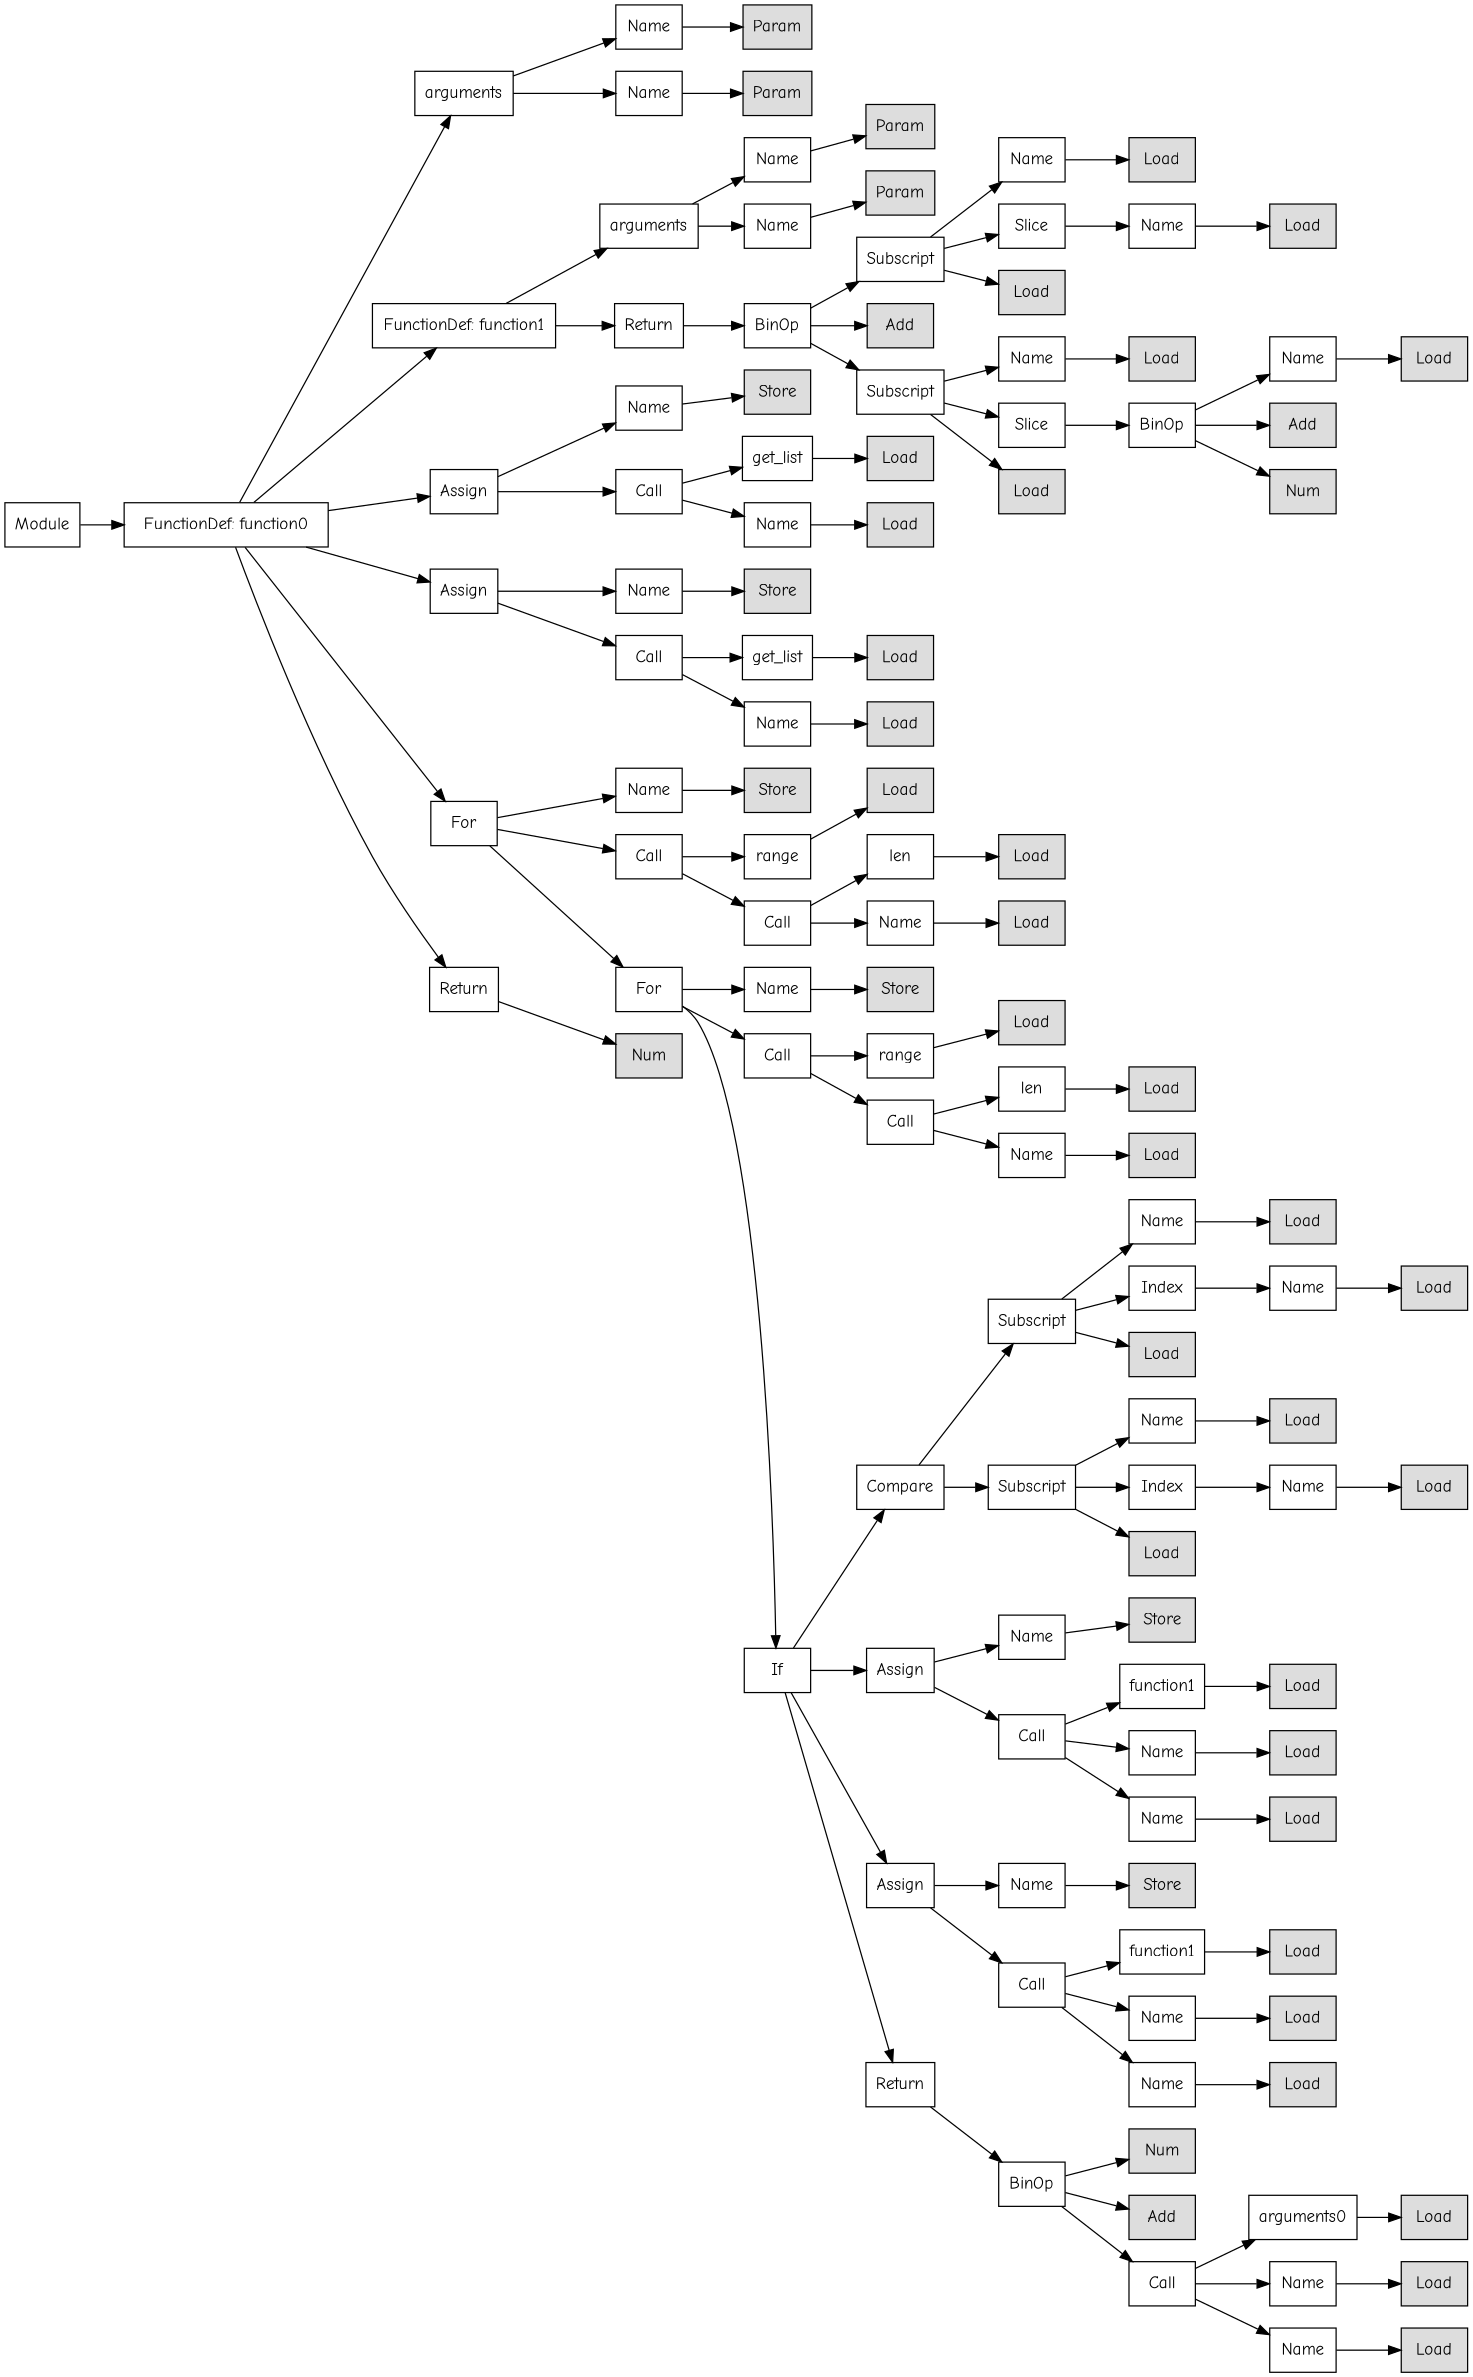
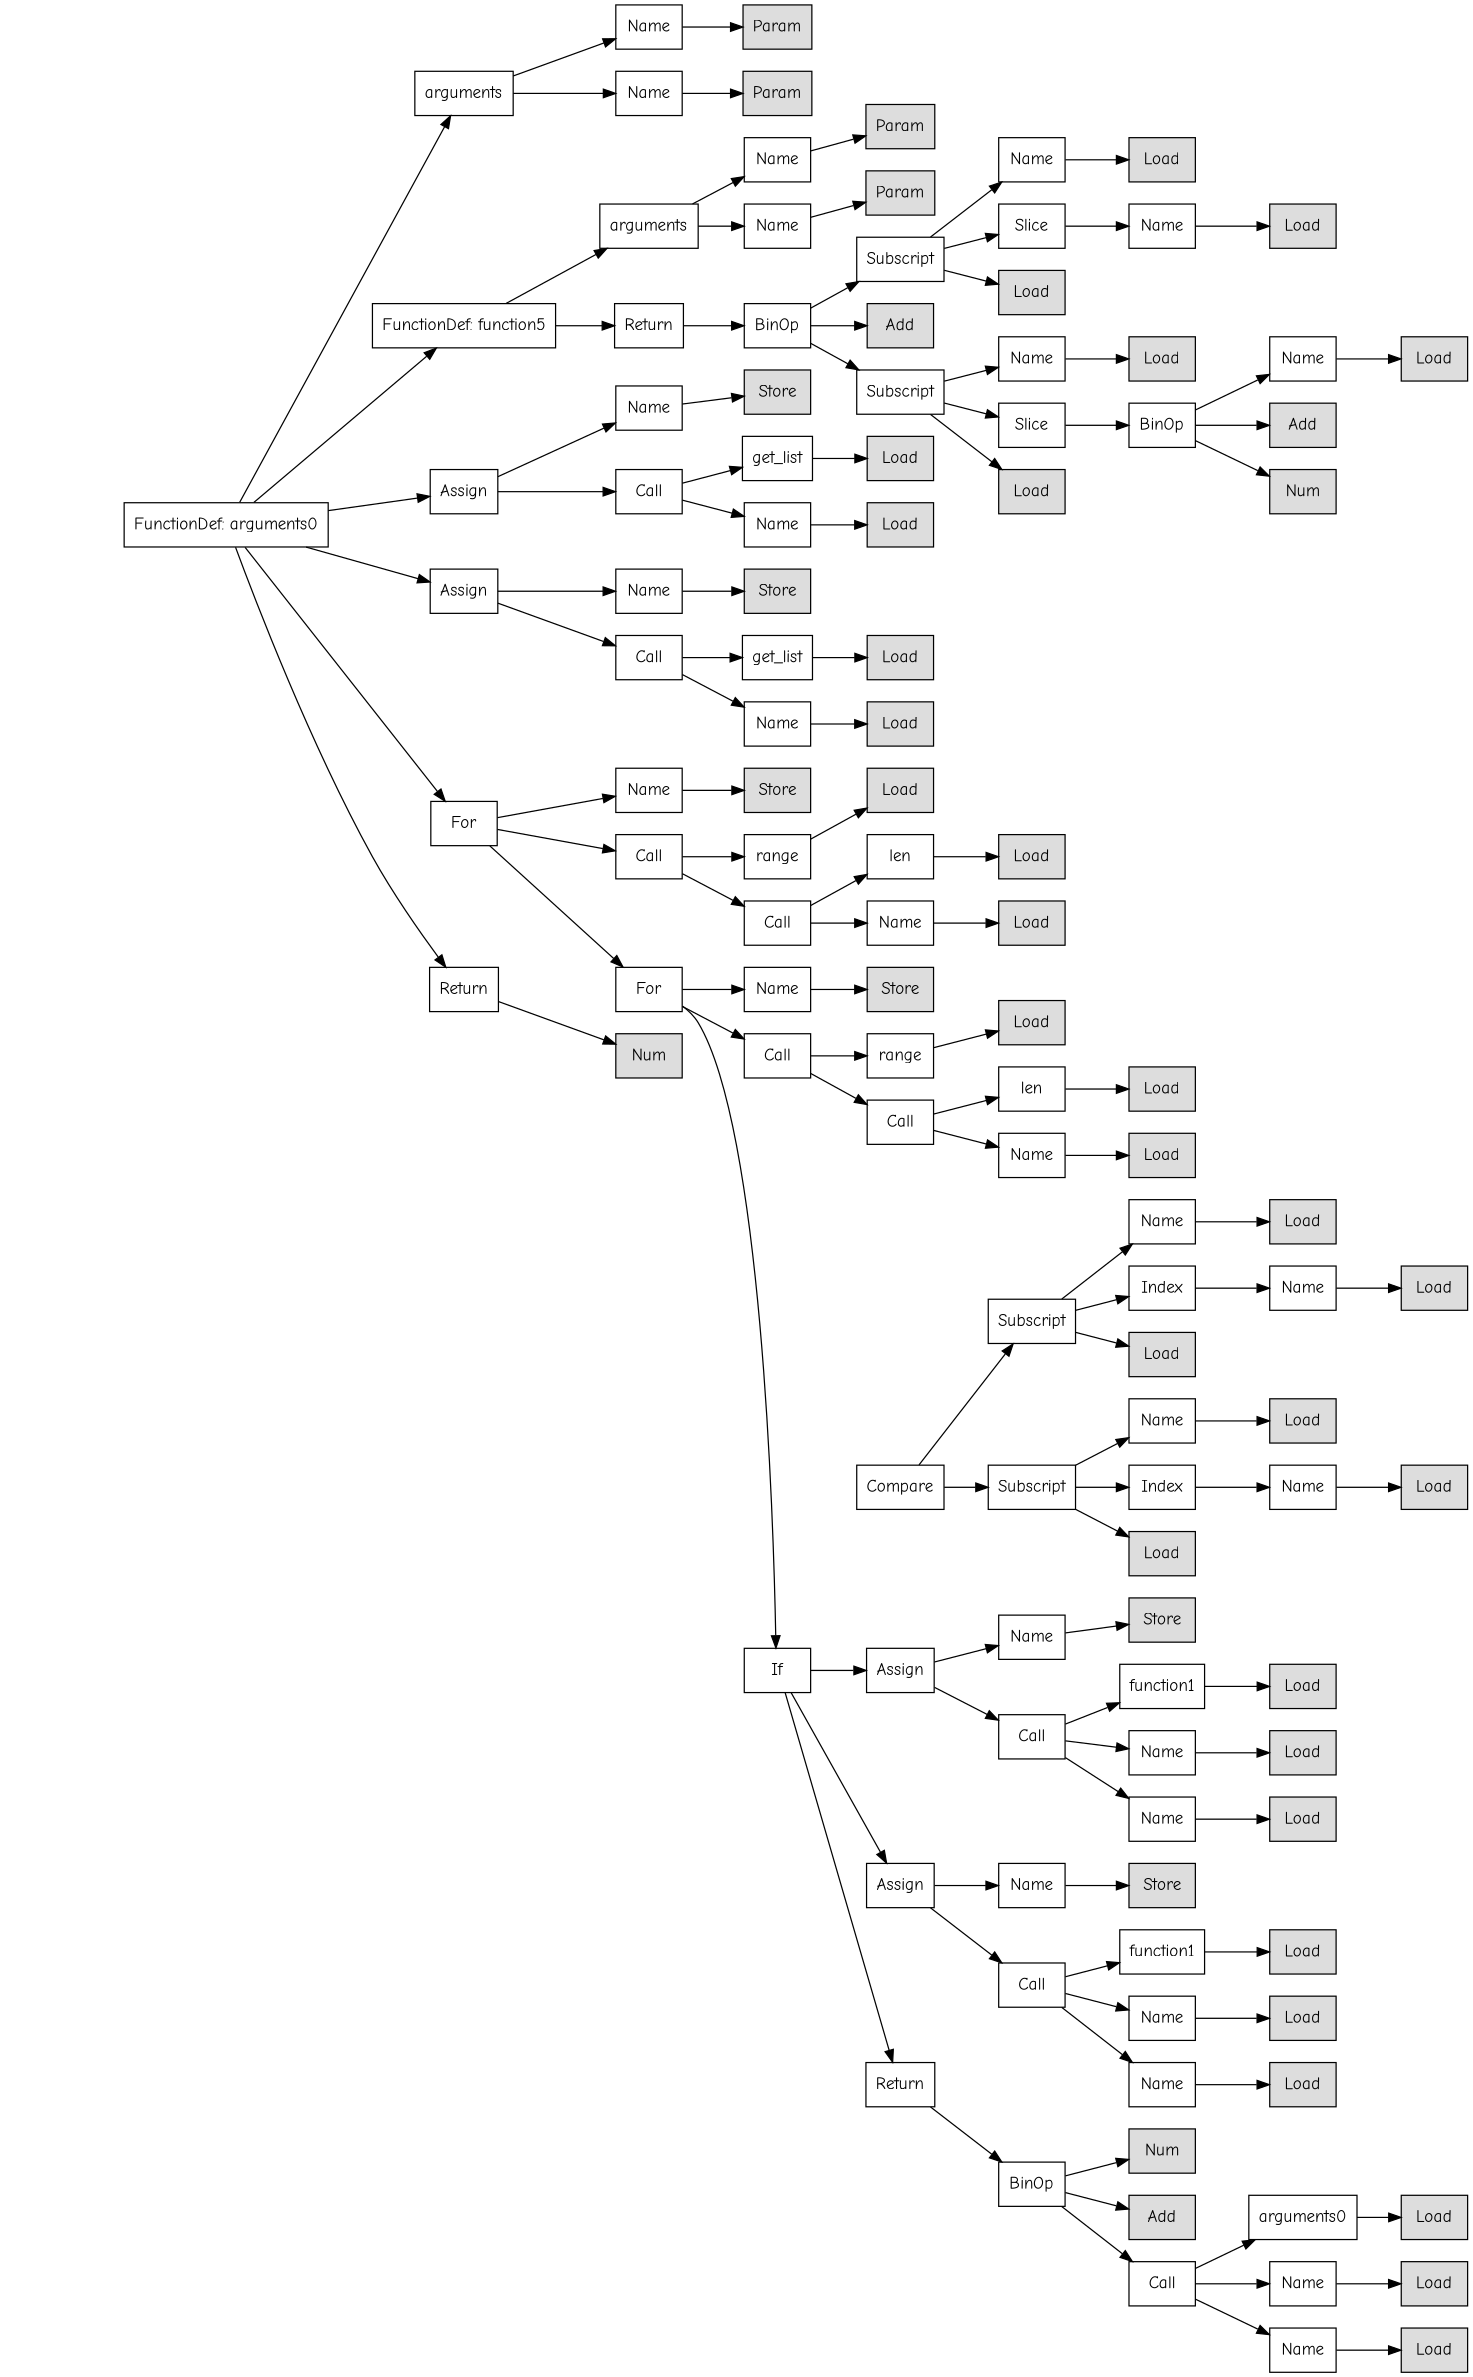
(464, 326) -> (464, 326)
(42, 525) -> none
(226, 525) -> (226, 525)
(835, 1584) -> none
